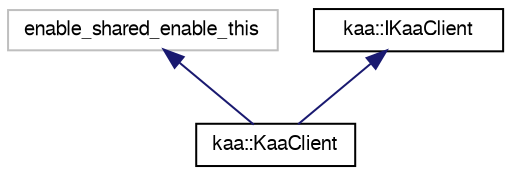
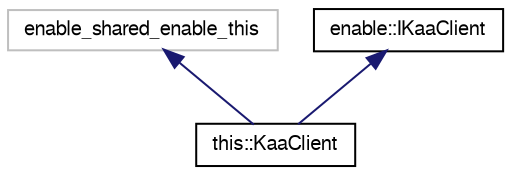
(409, 30) -> (409, 30)
(276, 145) -> (276, 145)
